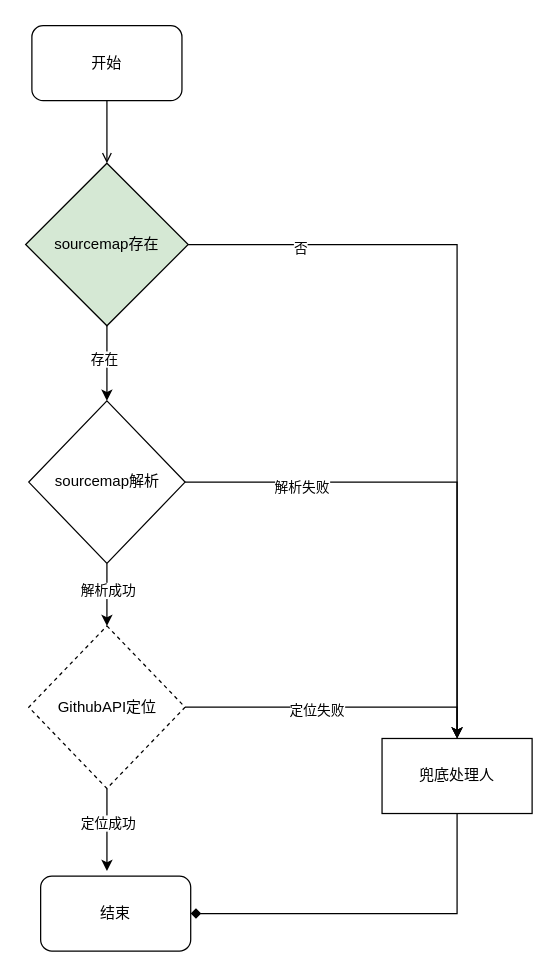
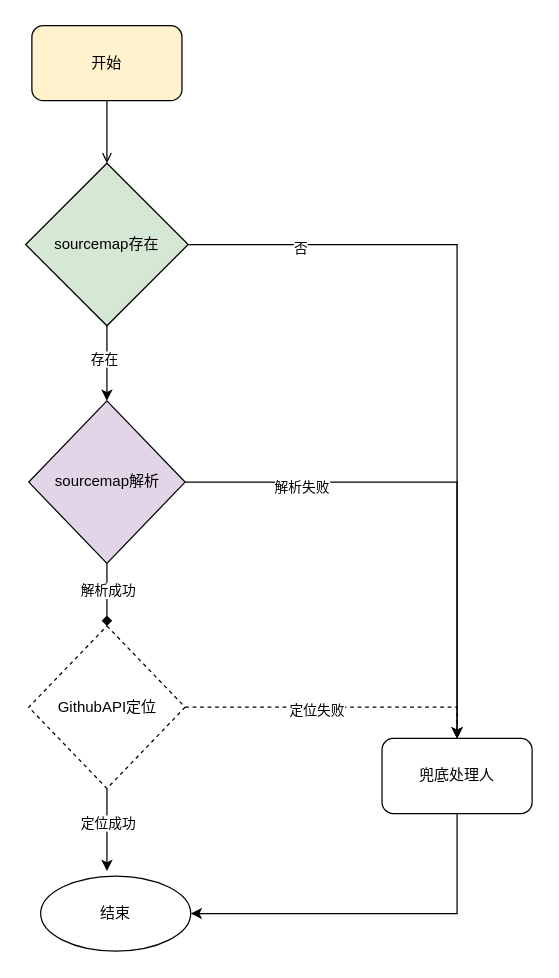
(107, 63) -> (107, 63)
(107, 482) -> (107, 482)
(107, 616) -> (107, 615)
(399, 707) -> (399, 707)
(457, 776) -> (457, 776)
(116, 913) -> (116, 913)
(201, 913) -> (200, 913)
